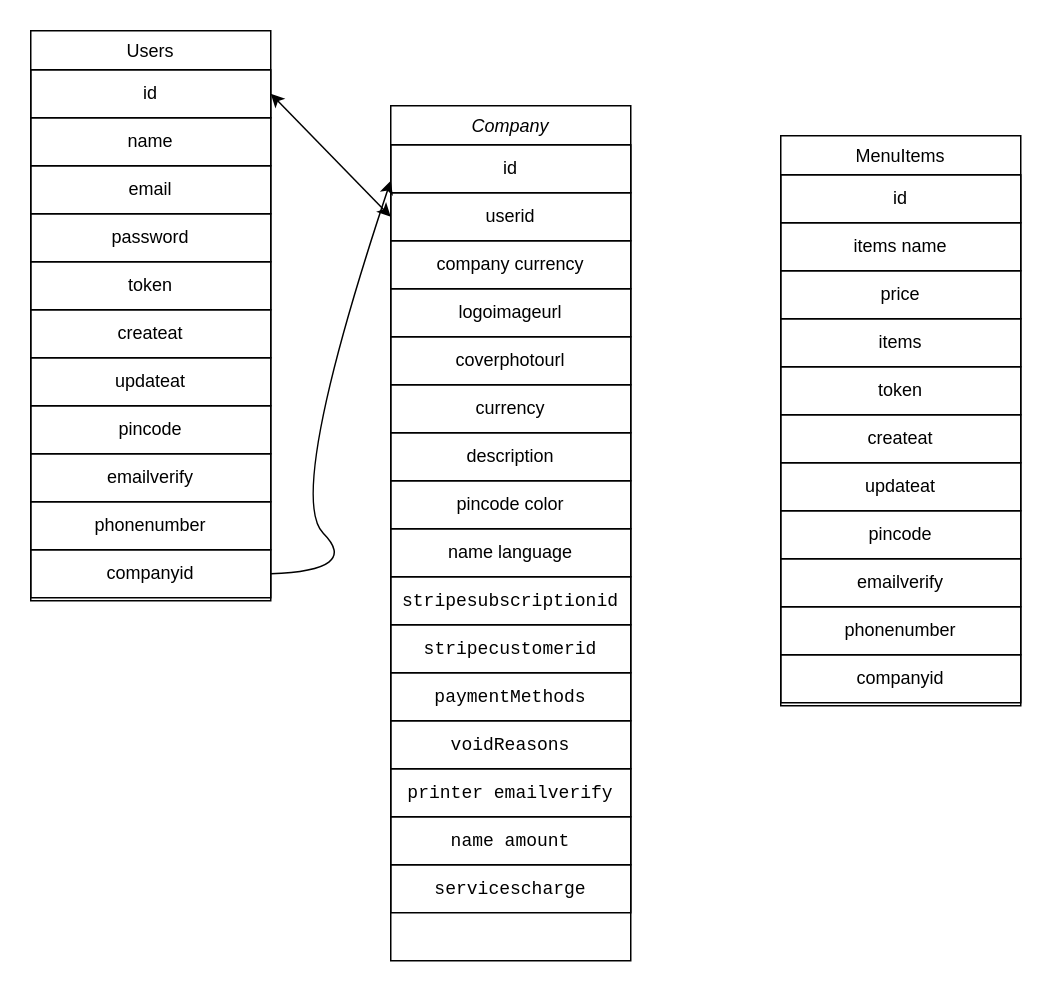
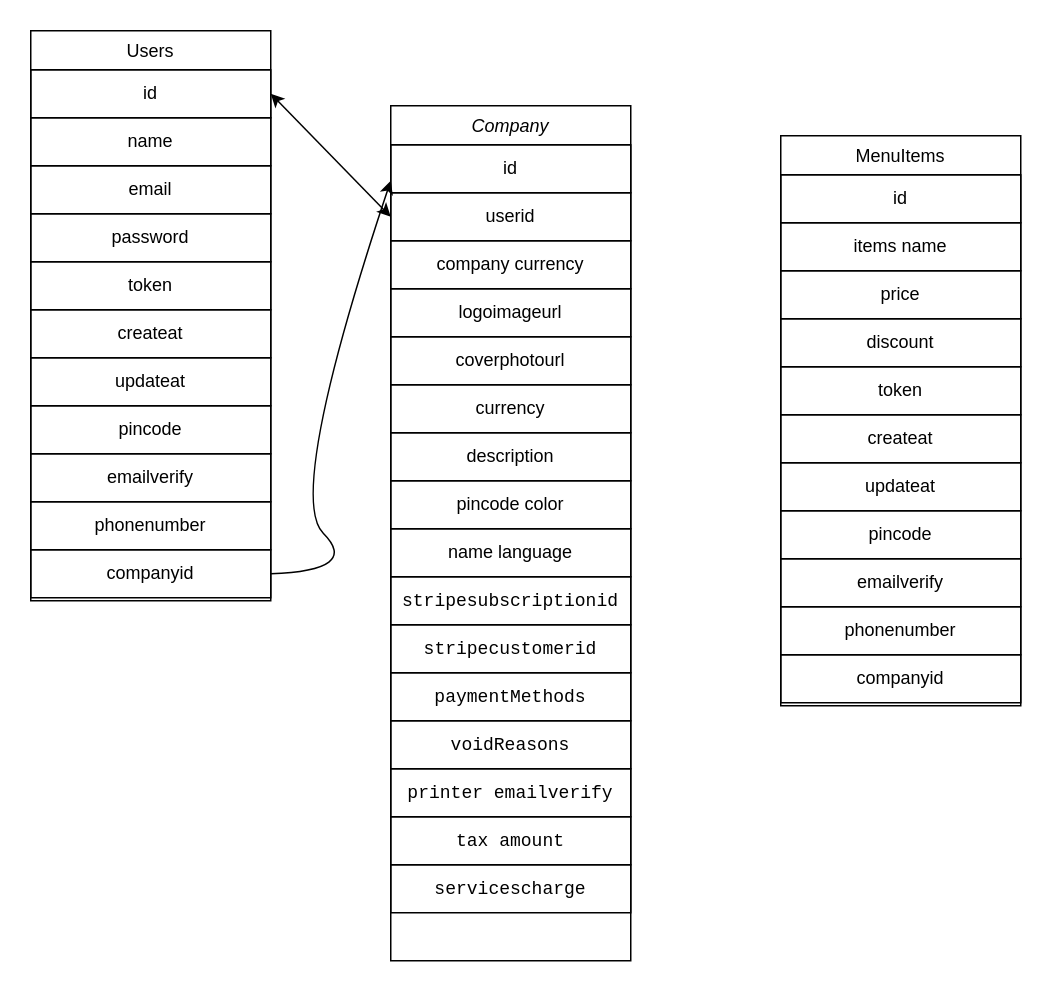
(901, 343) -> (901, 343)
(511, 841) -> (511, 841)
